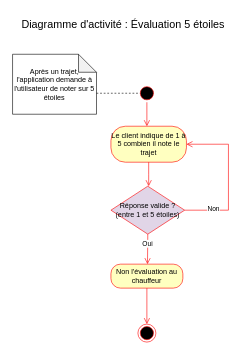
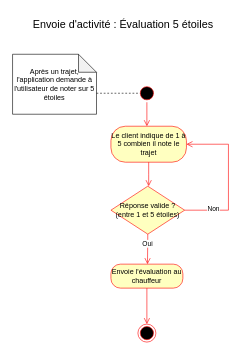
(123, 24) -> (123, 24)
(148, 210) -> (148, 210)
(147, 276) -> (147, 276)
